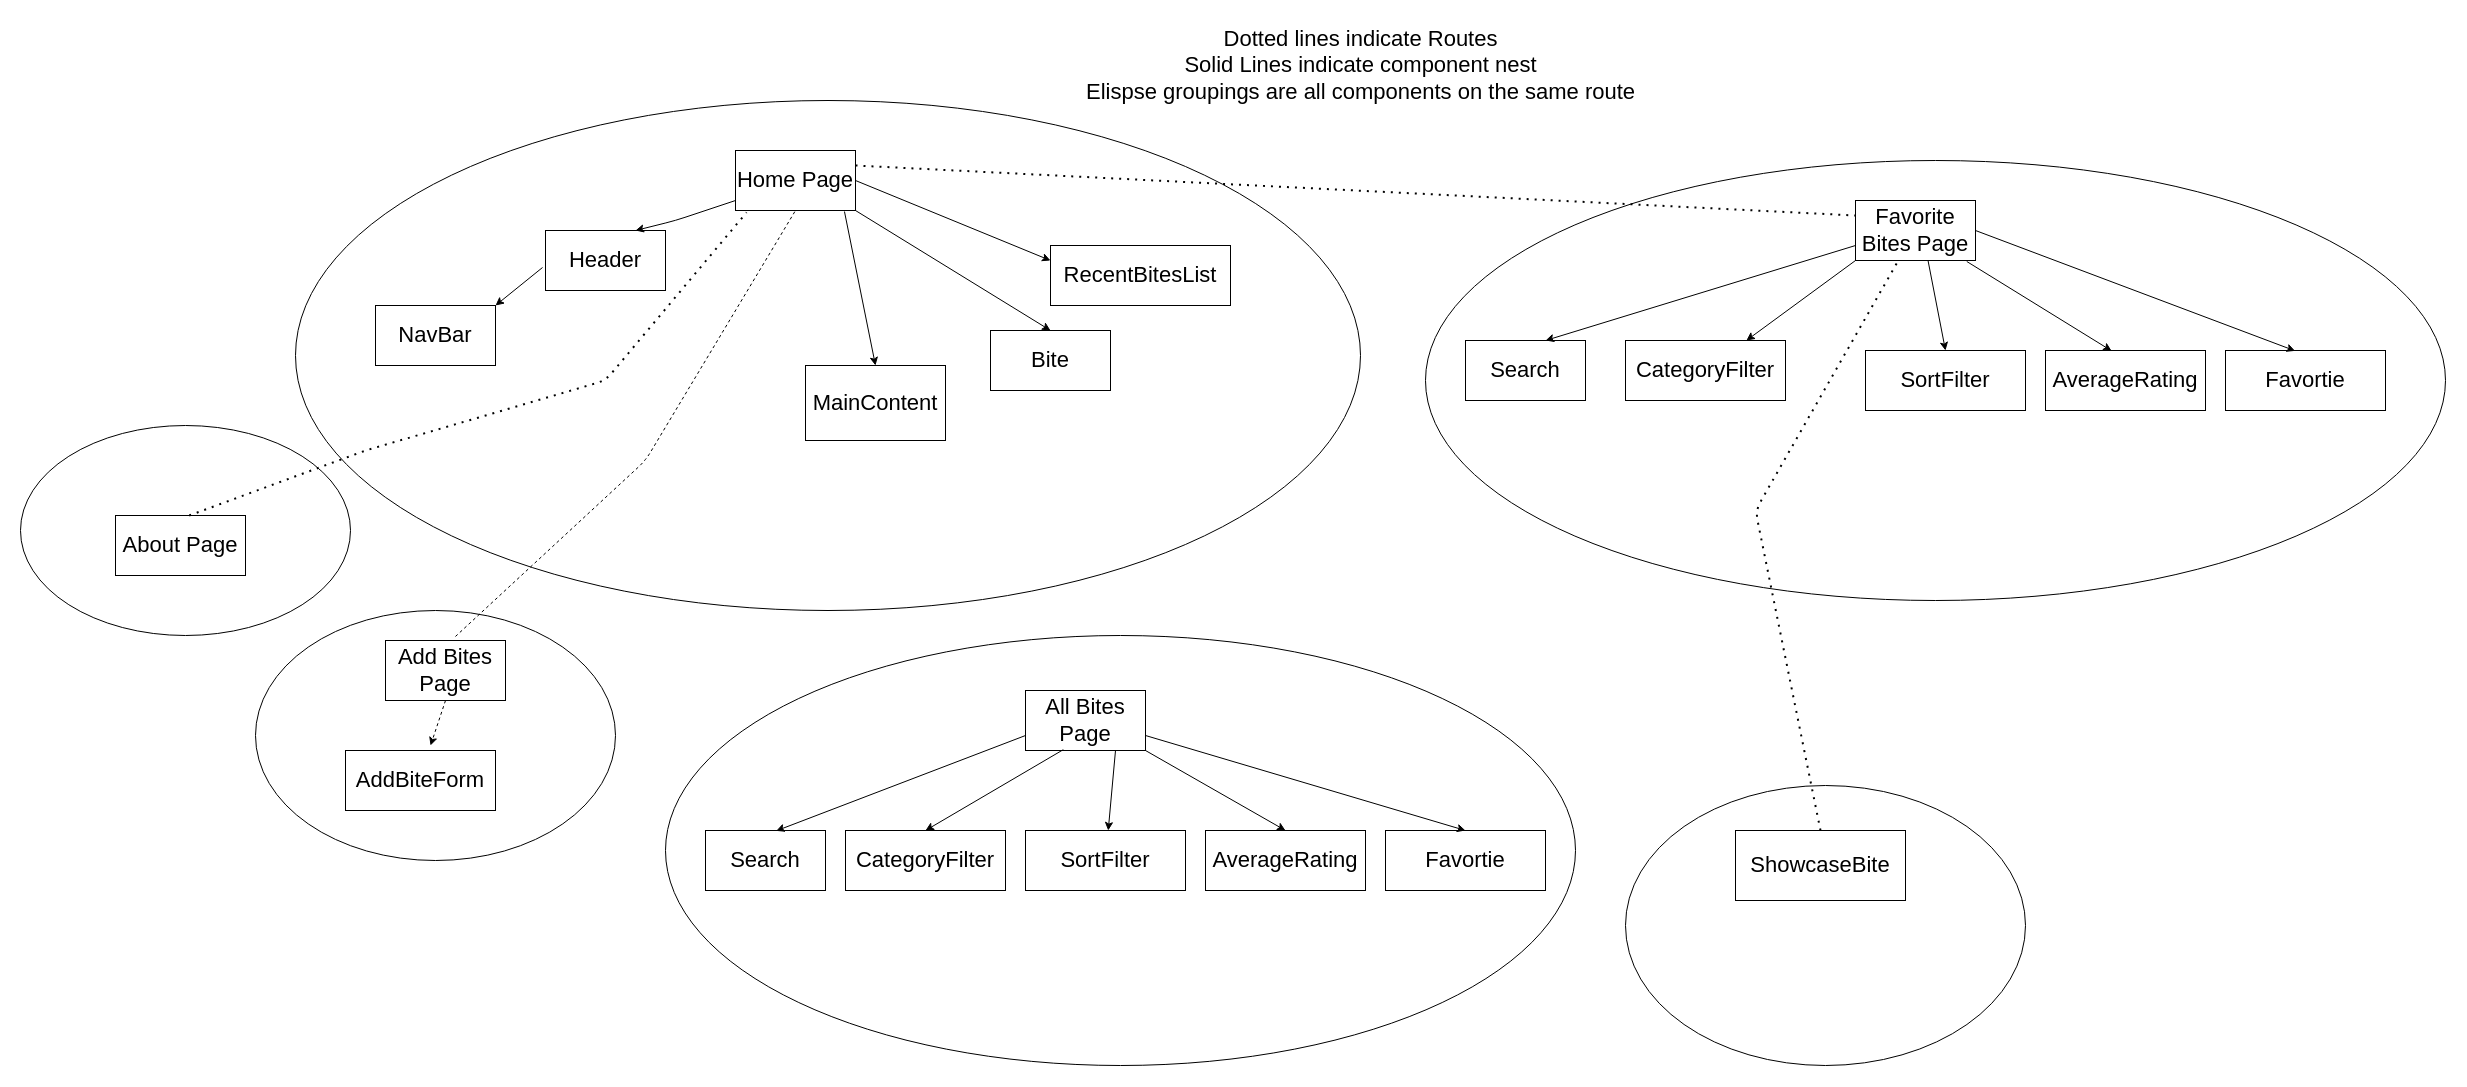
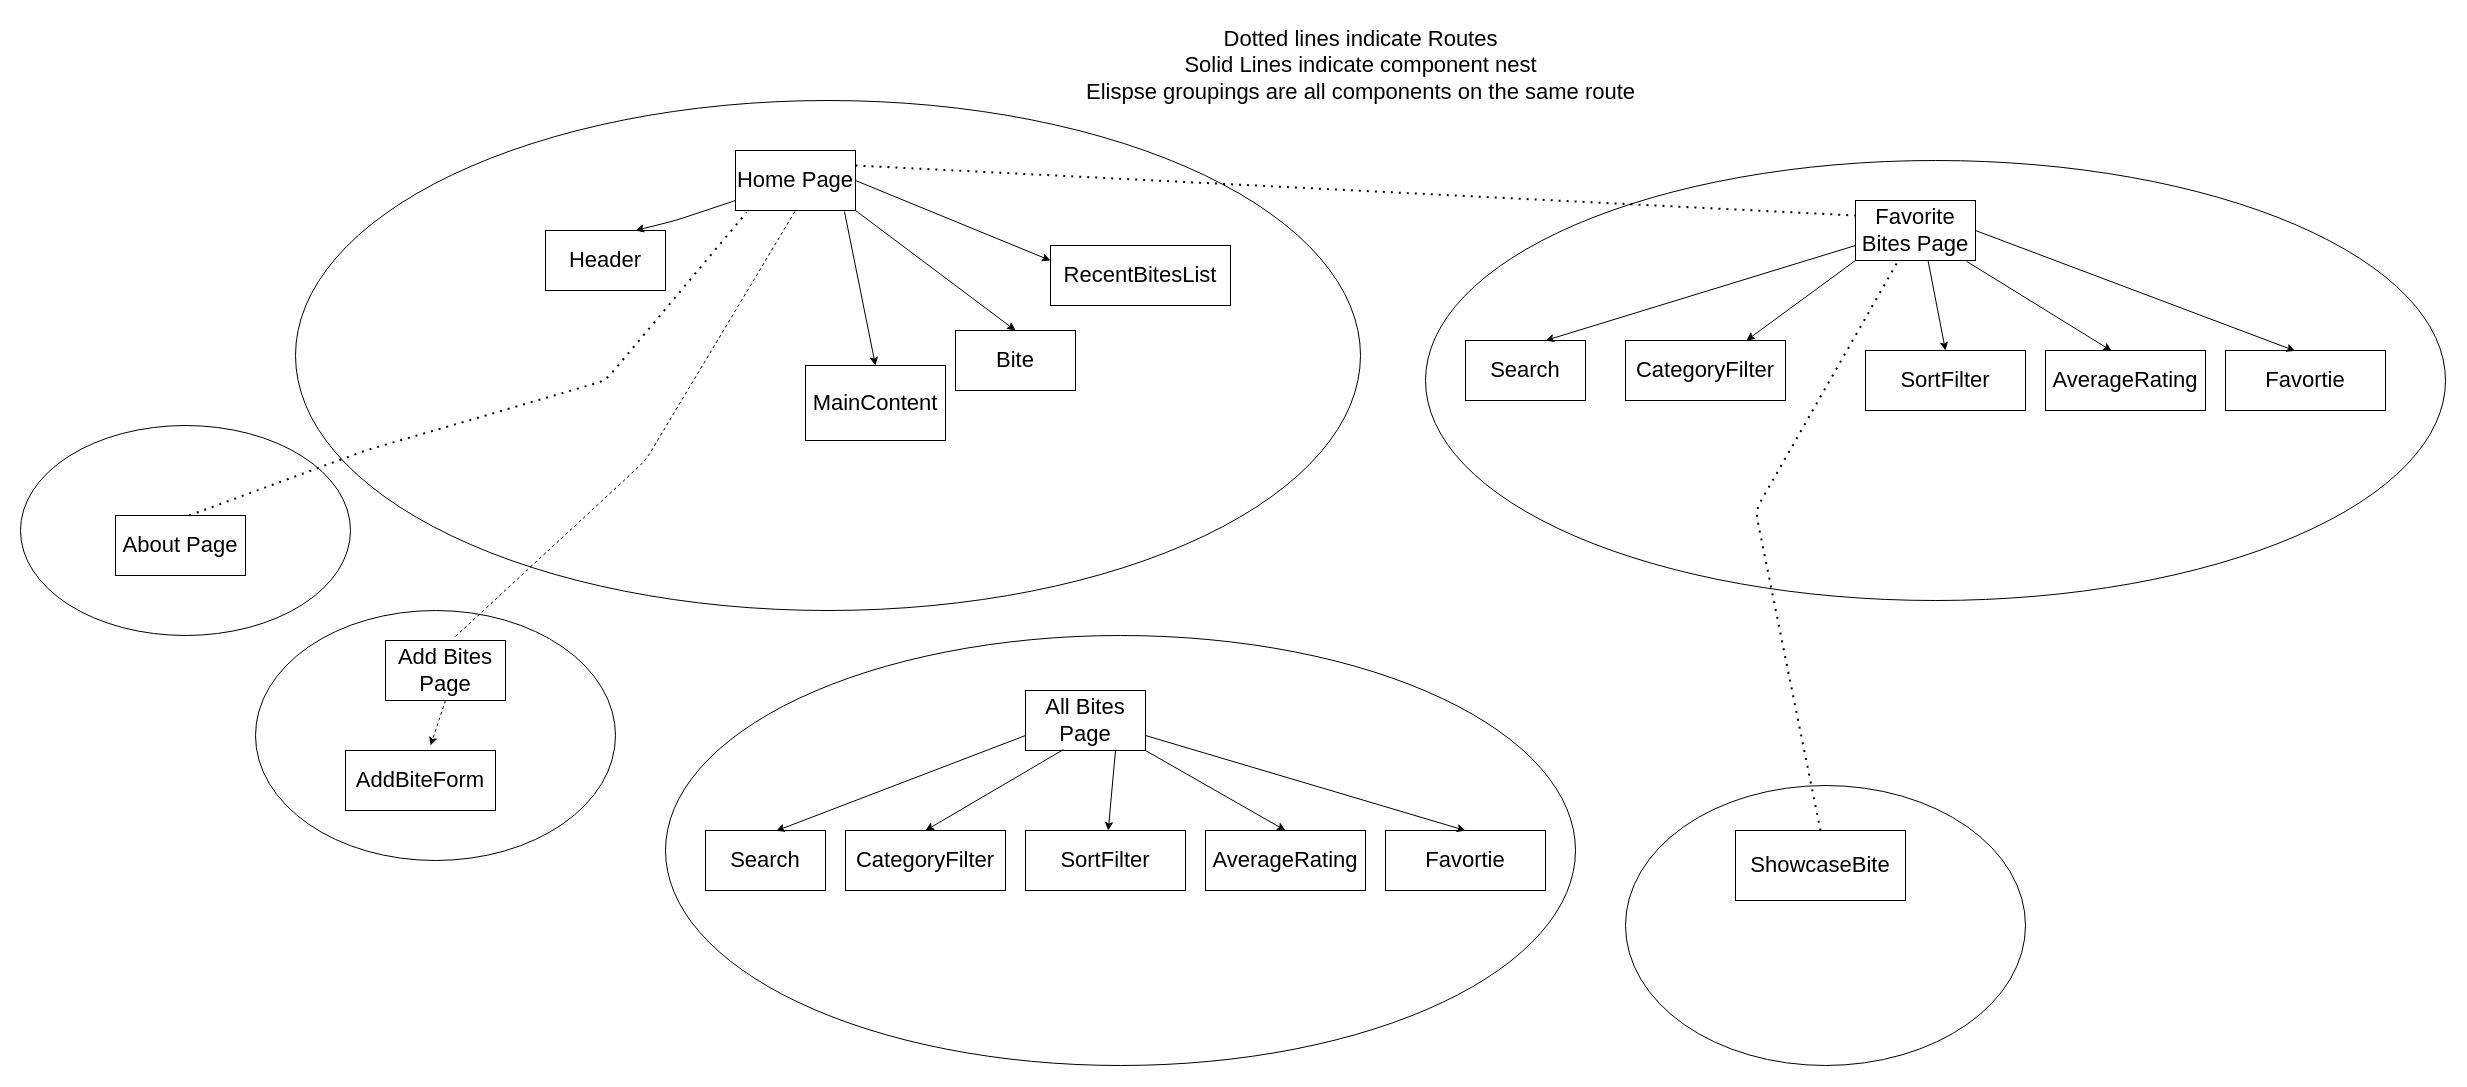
(521, 285) -> none
(436, 336) -> none
(1051, 361) -> (1016, 361)
